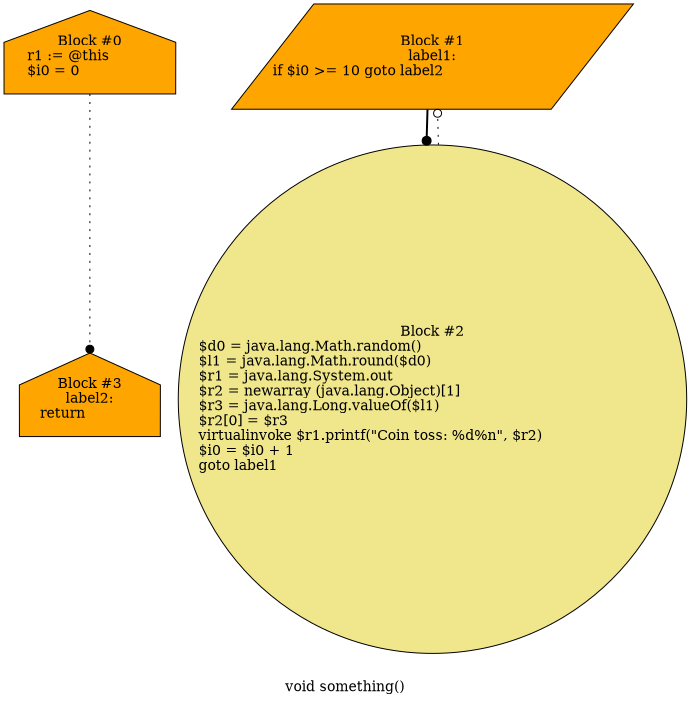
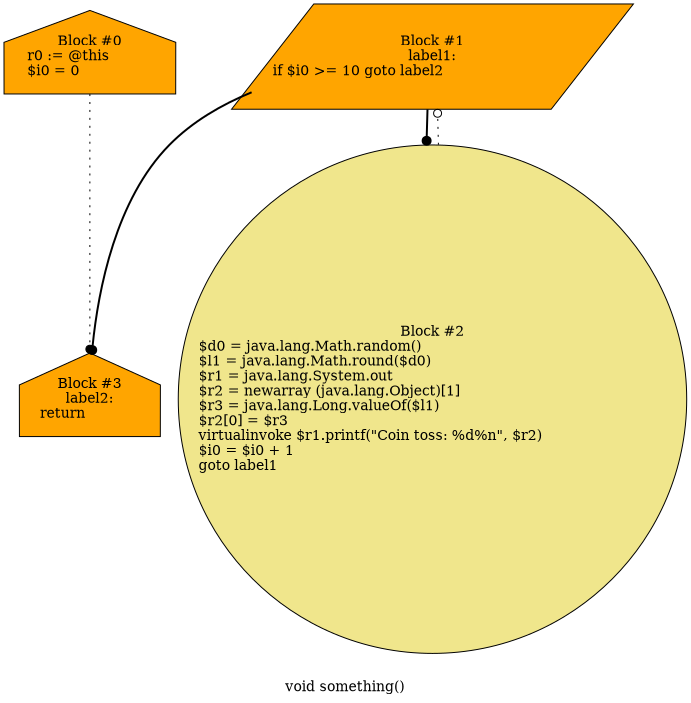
(90, 57) -> (90, 57)
none -> (134, 194)
